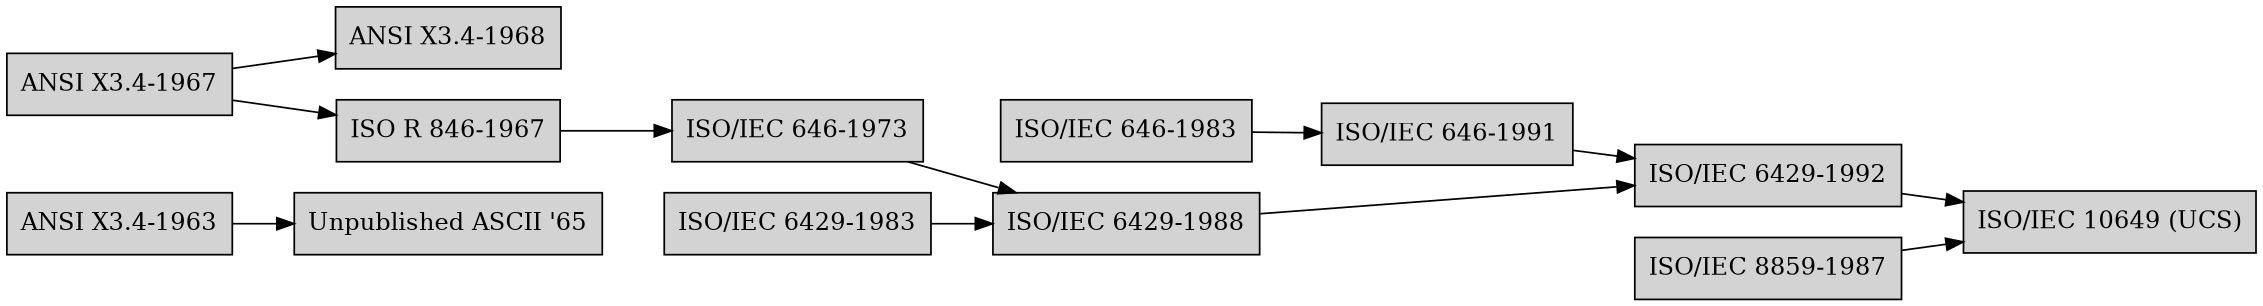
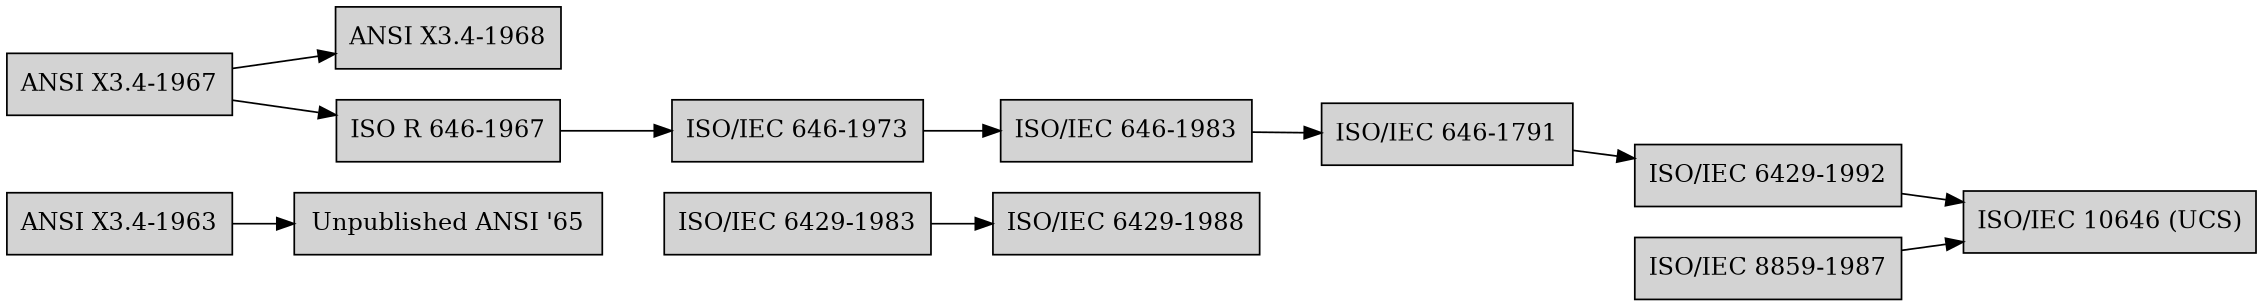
(448, 131) -> (448, 131)
(1447, 134) -> (1447, 134)
(953, 175) -> (953, 131)
(1438, 200) -> none
(2110, 222) -> (2110, 222)
(448, 224) -> (448, 224)
